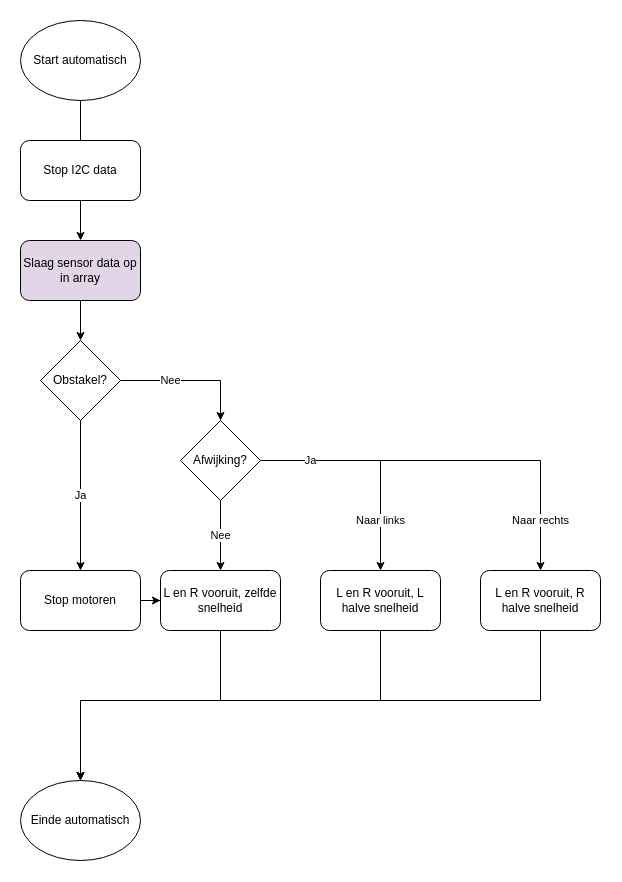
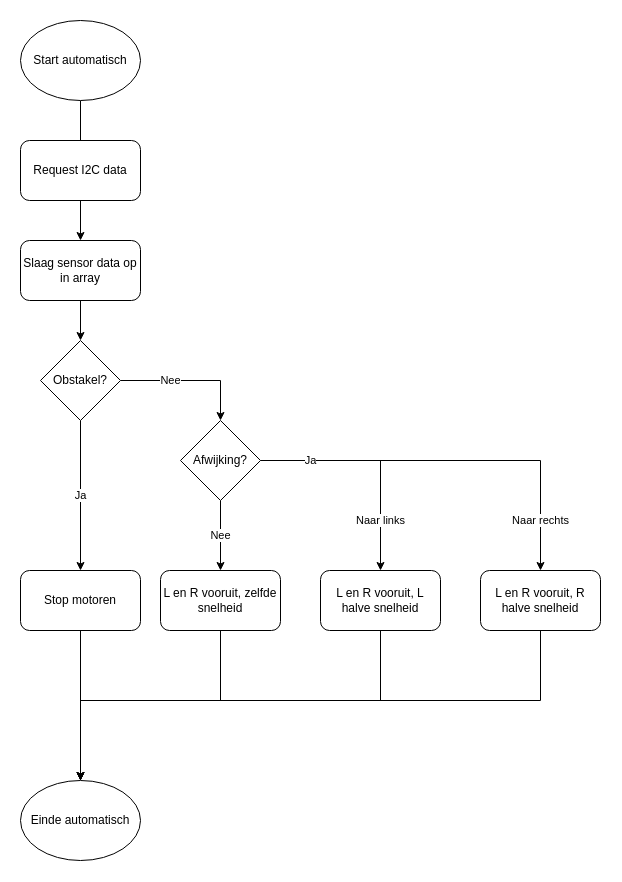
(81, 171) -> (81, 171)
(81, 271) -> (81, 271)
(155, 601) -> (81, 664)
